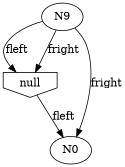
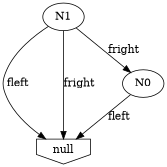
(62, 17) -> (63, 17)
(48, 113) -> (106, 114)
